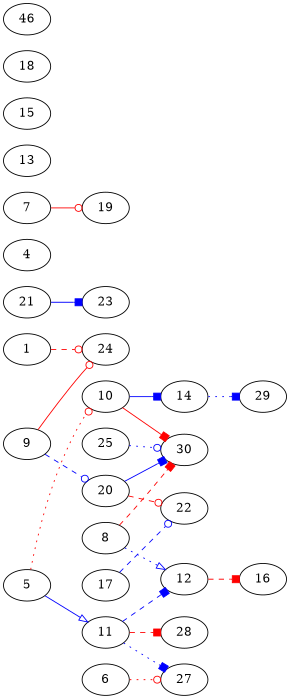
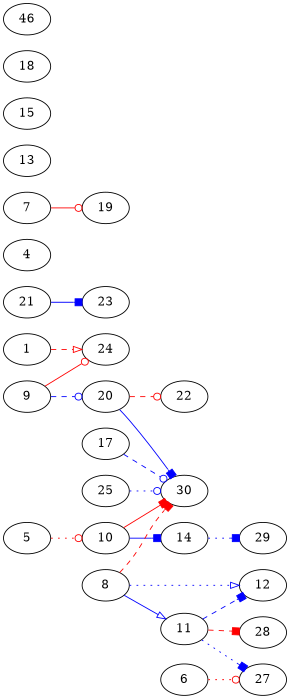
(63, 349) -> (62, 349)
(142, 549) -> (142, 465)
(263, 579) -> none
(63, 607) -> (141, 605)
